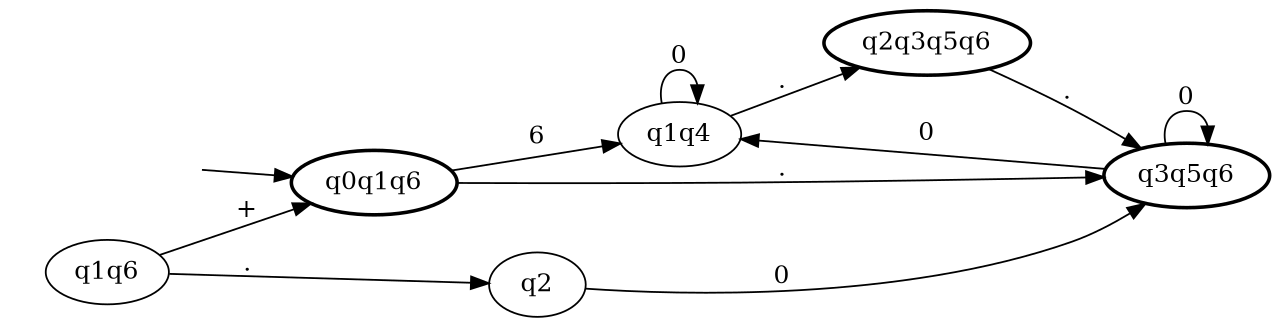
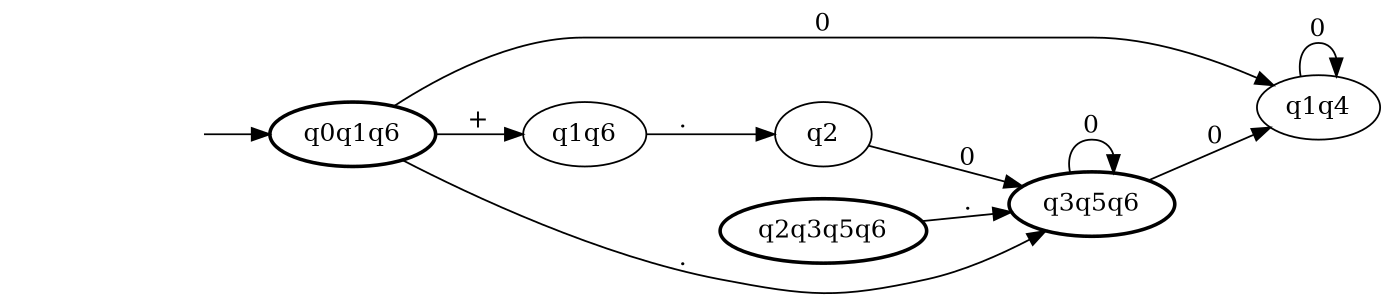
(787, 95) -> none
(537, 137) -> (823, 24)
(227, 232) -> (470, 134)
